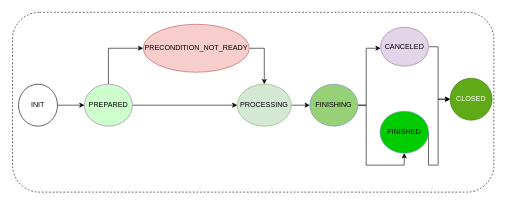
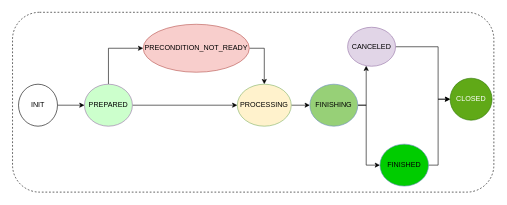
(405, 47) -> (372, 47)
(264, 105) -> (264, 105)
(404, 132) -> (404, 165)
